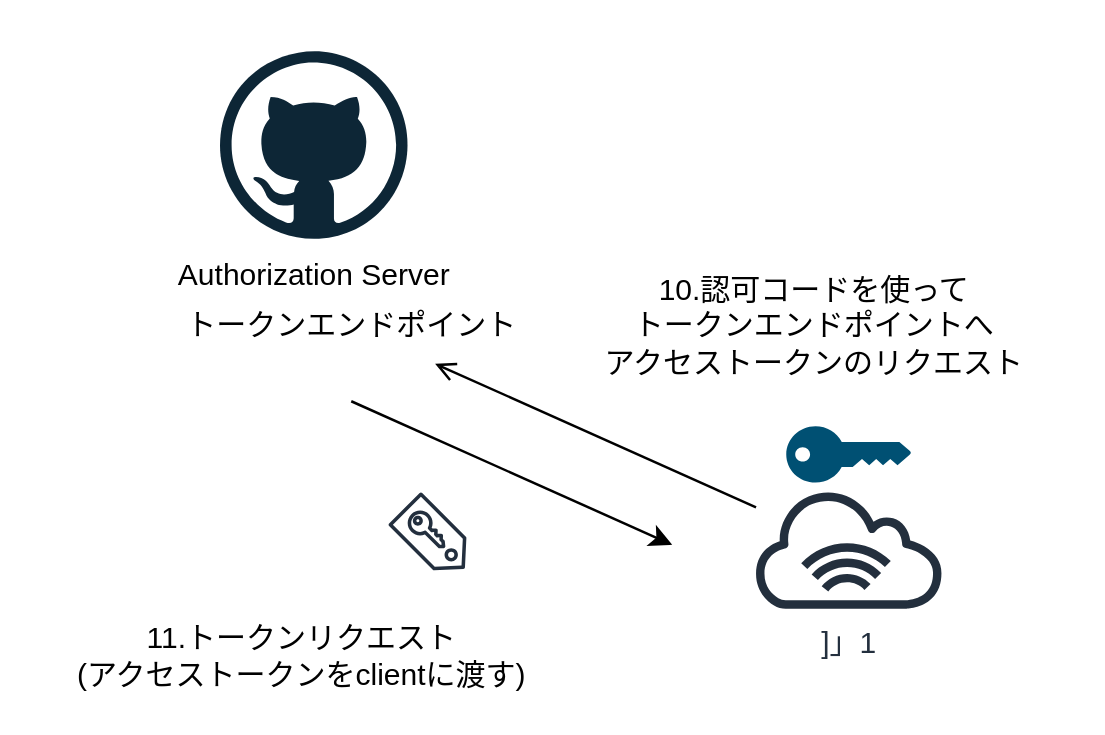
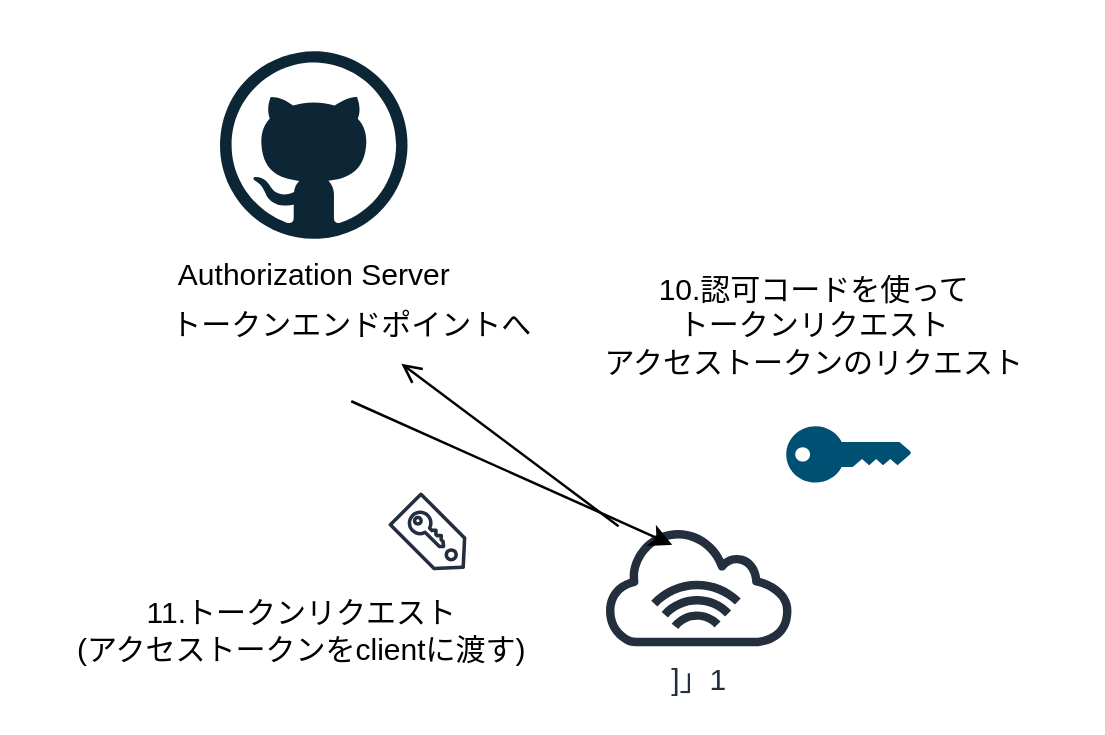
(353, 326) -> (353, 326)
(815, 326) -> (815, 326)
(849, 549) -> (699, 586)
(301, 655) -> (301, 630)
